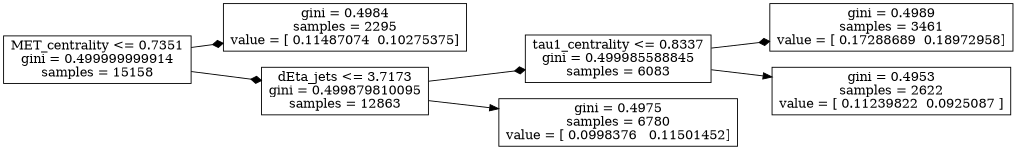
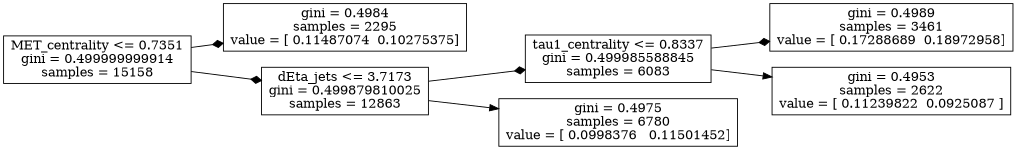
(345, 91) -> (345, 91)
